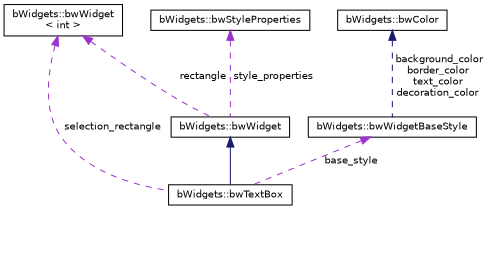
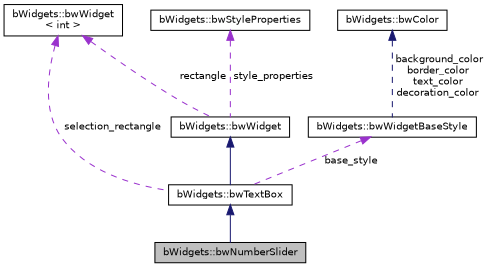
none -> (230, 253)
